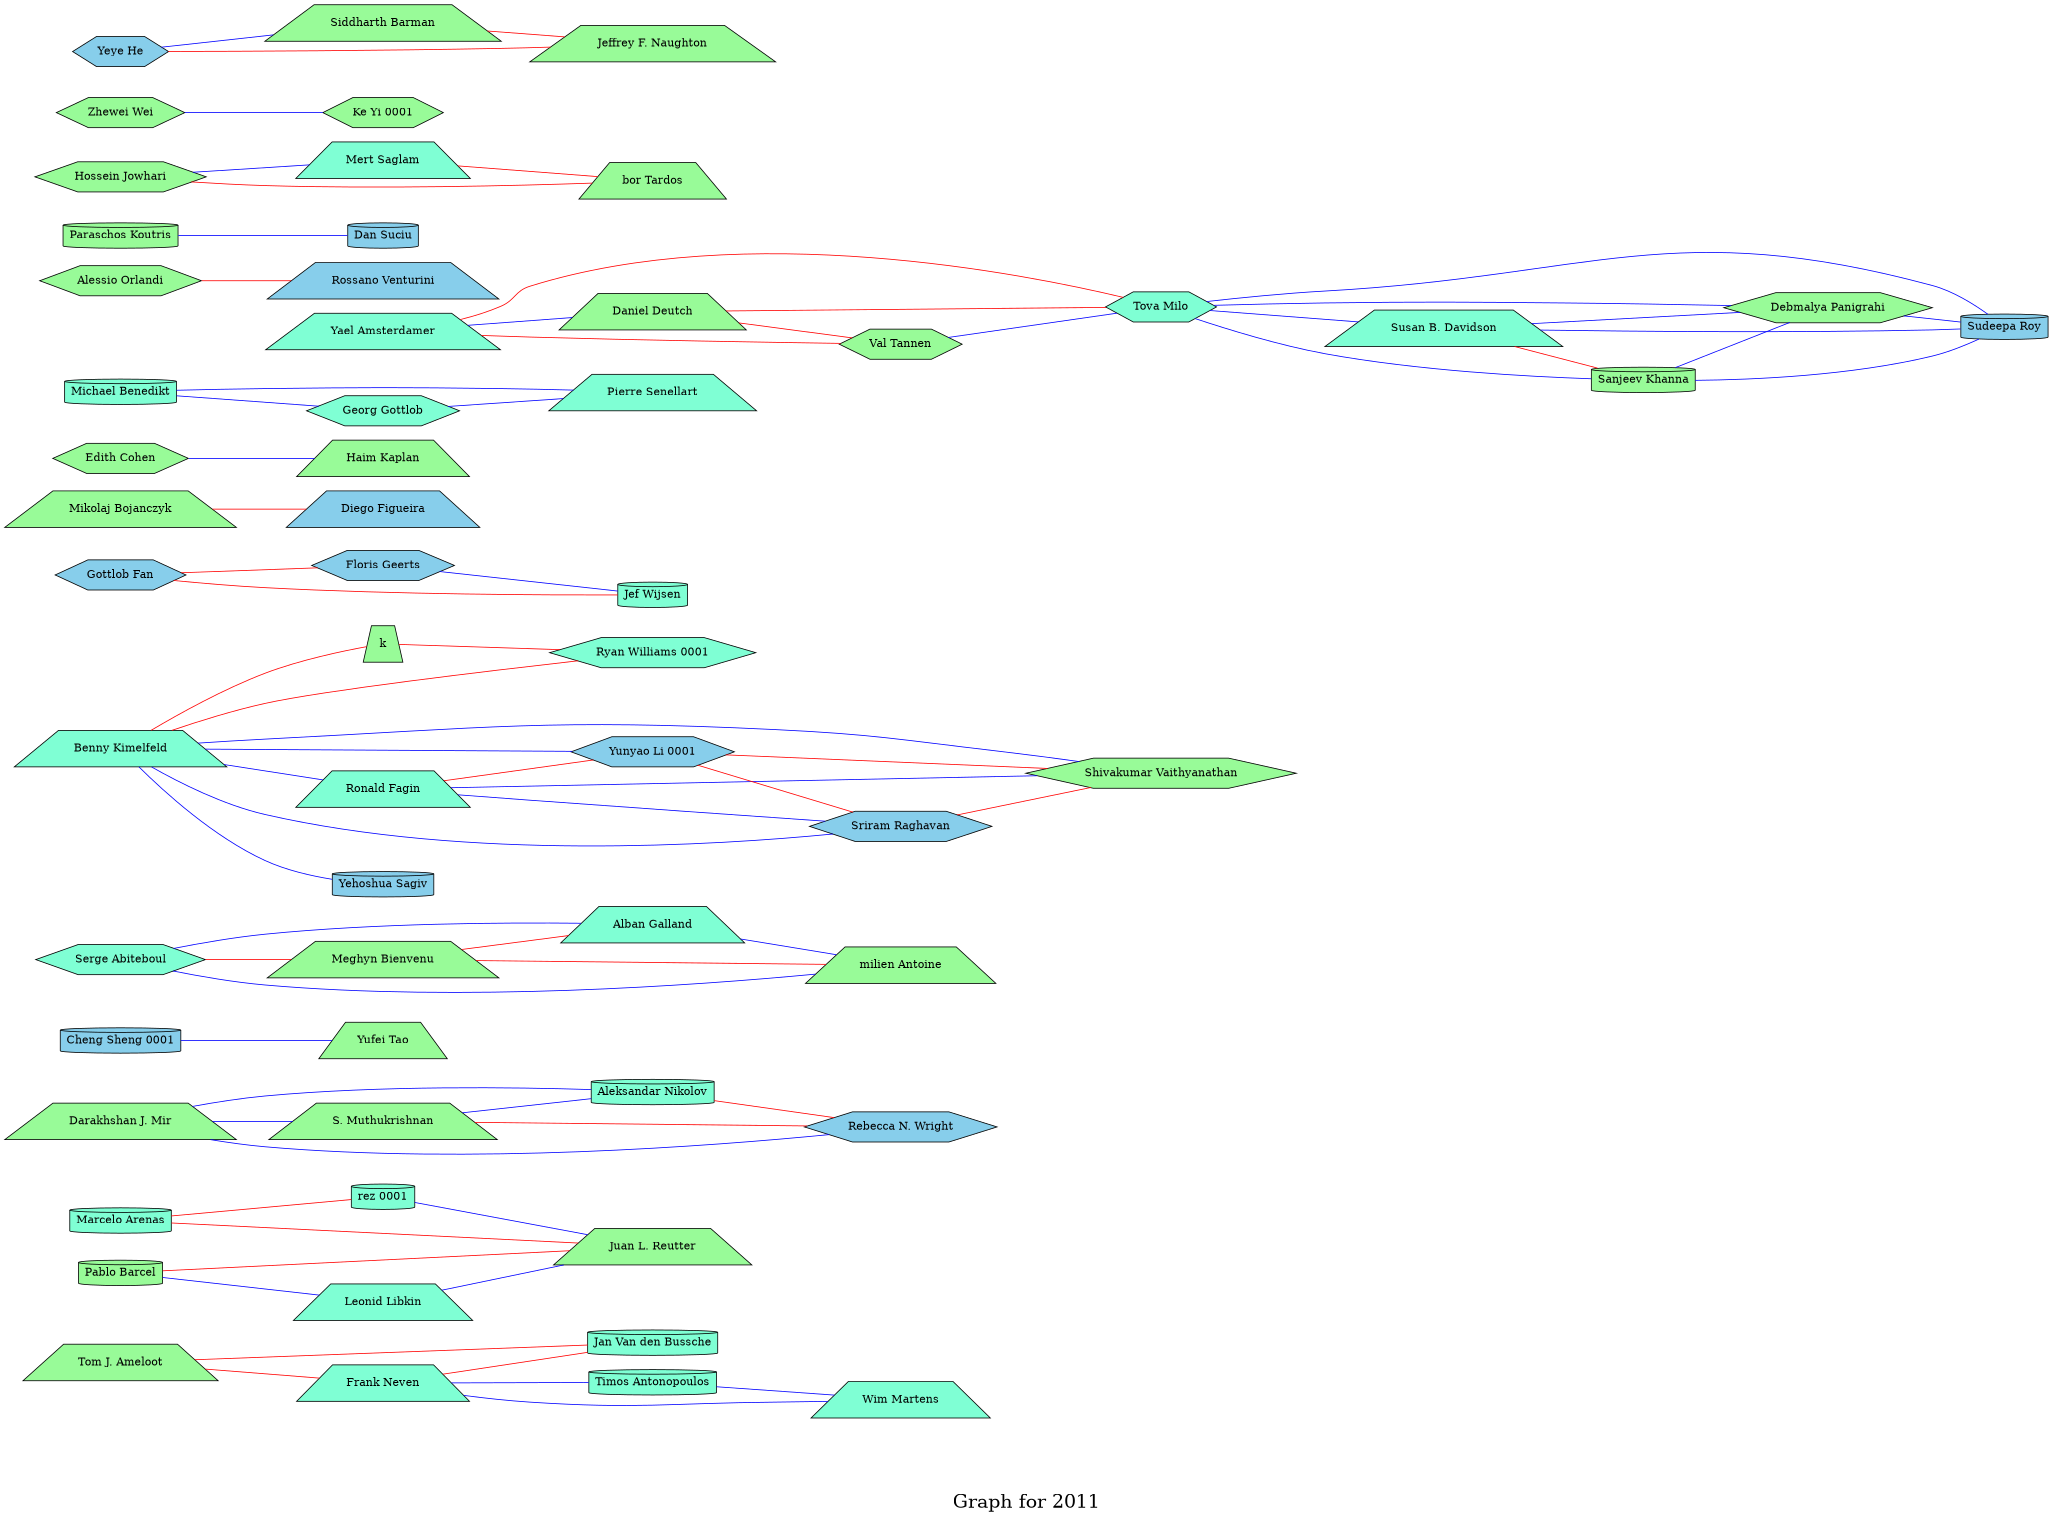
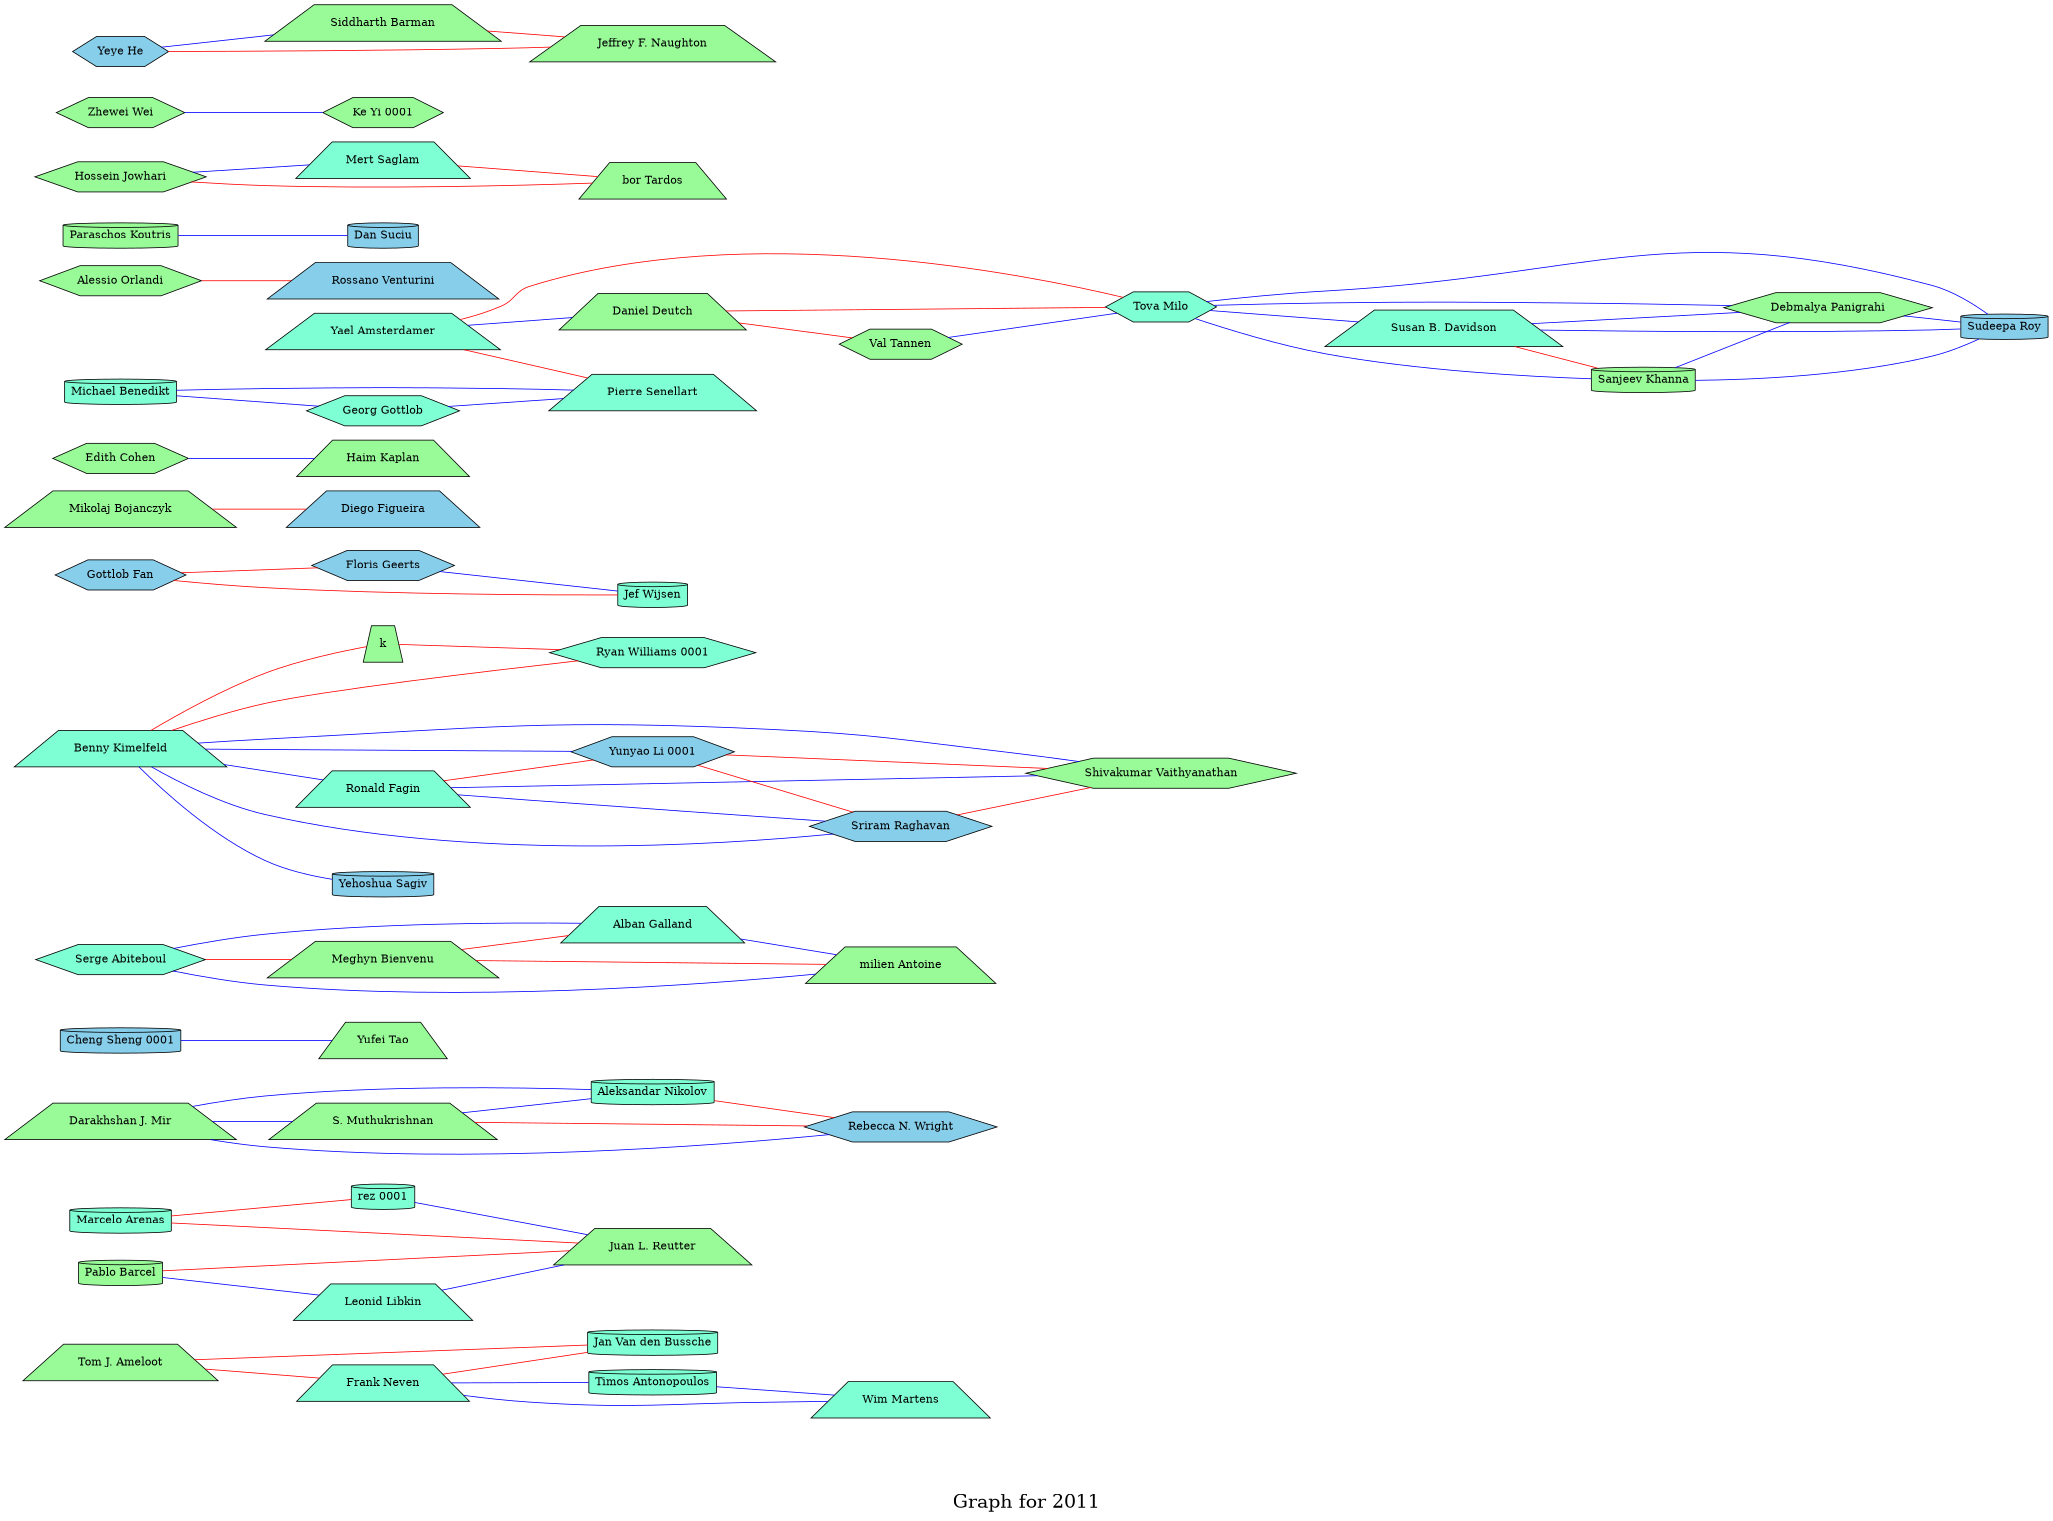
(661, 340) -> (526, 364)
